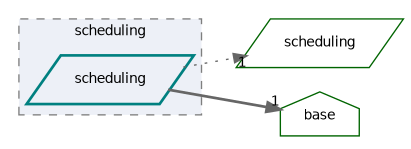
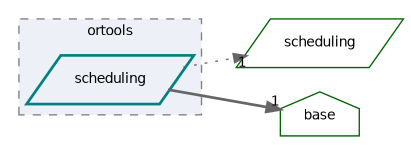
(110, 32) -> (110, 32)
